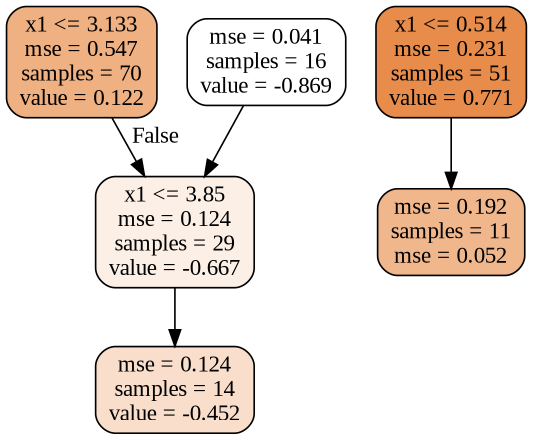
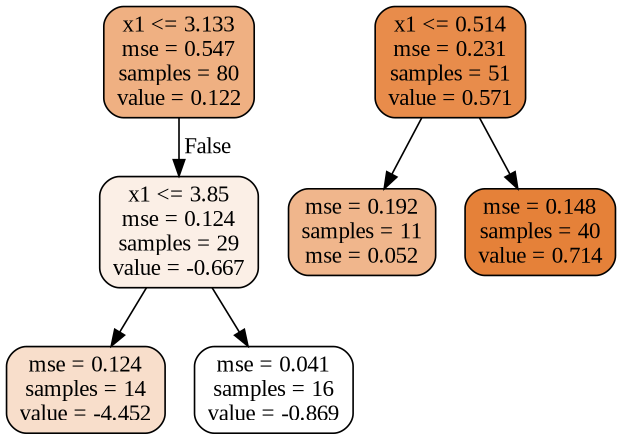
(82, 62) -> (179, 62)
(451, 62) -> (450, 62)
(228, 134) -> (226, 310)
none -> (540, 232)
(175, 390) -> (86, 390)
